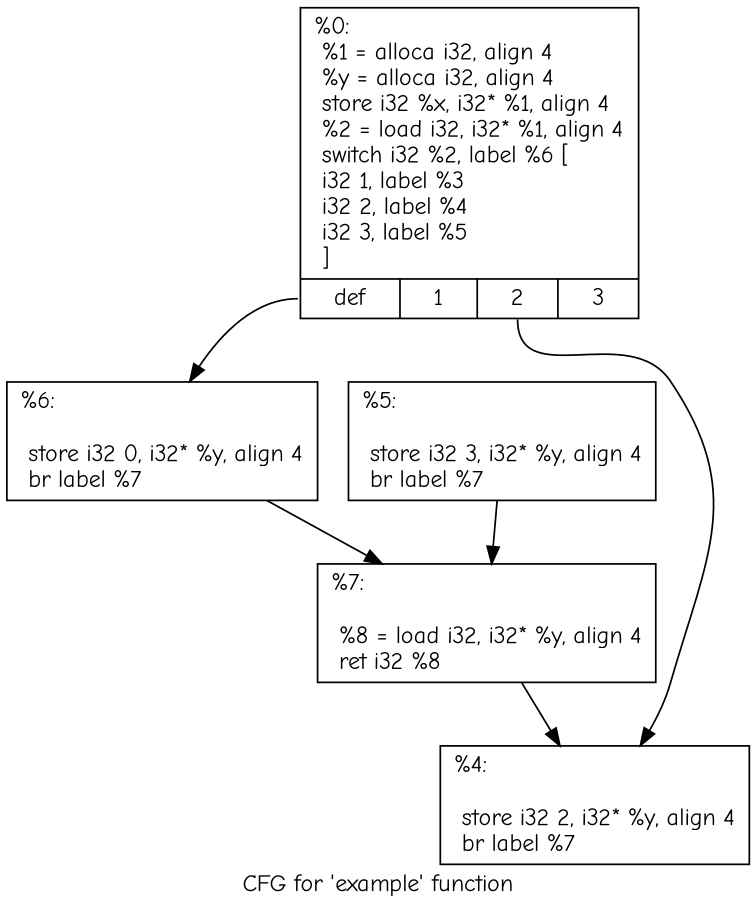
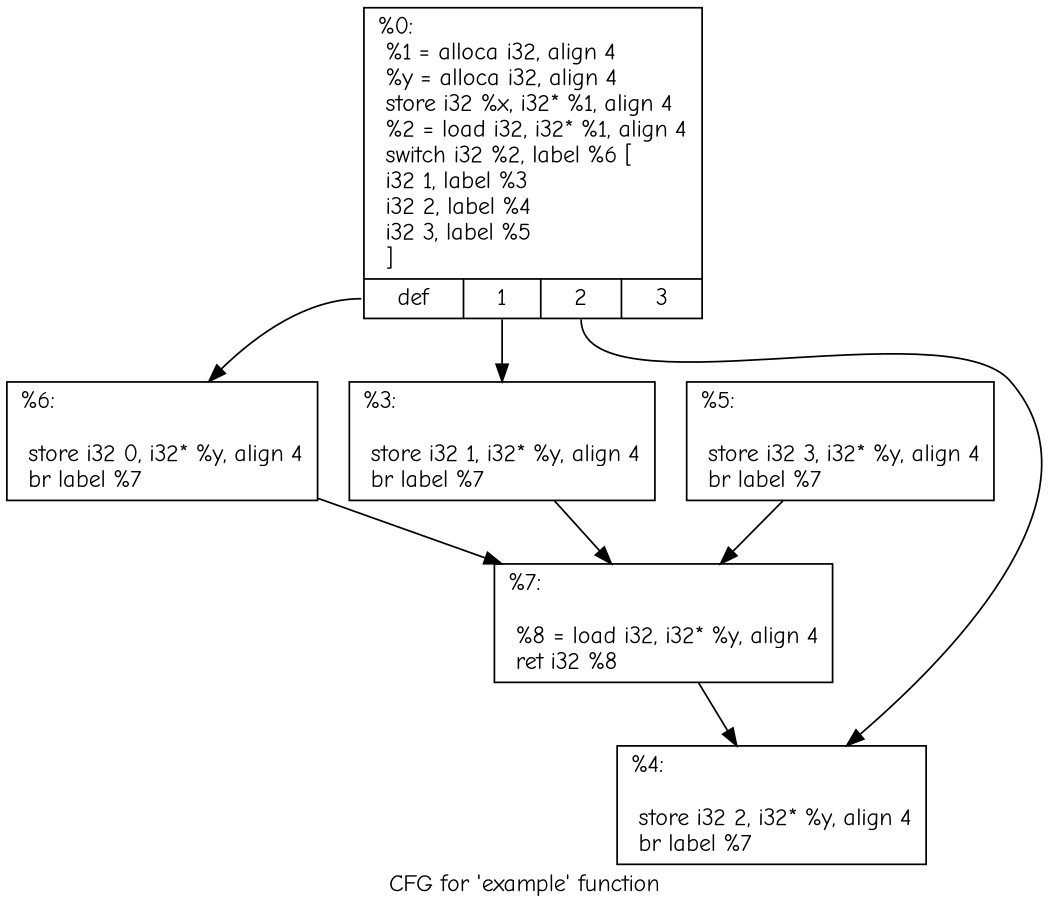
none -> (502, 441)
